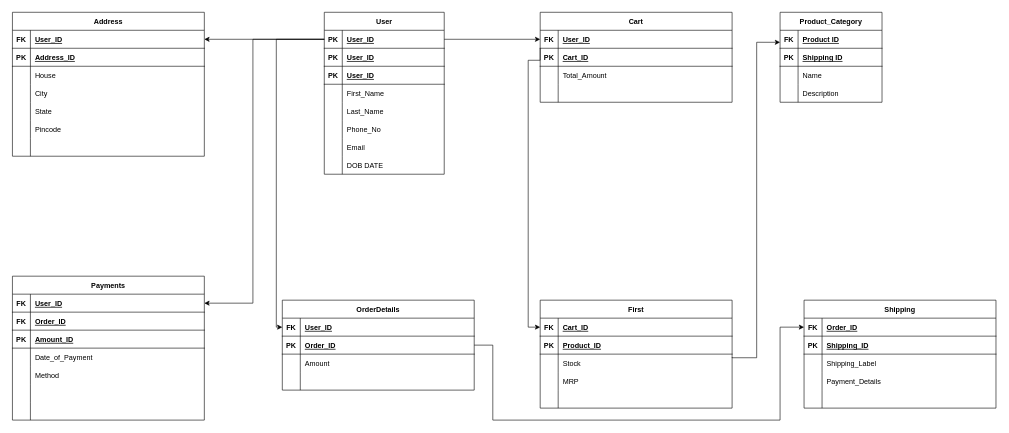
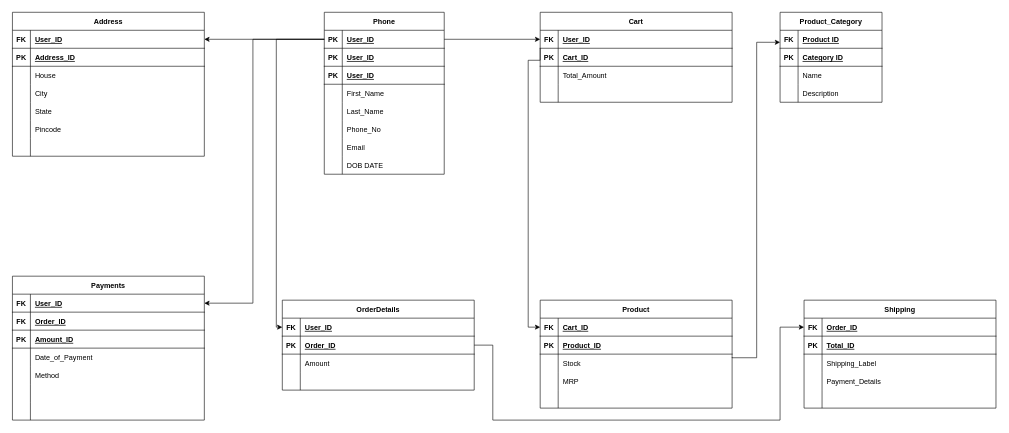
(384, 22) -> (384, 22)
(822, 58) -> (824, 58)
(636, 310) -> (636, 310)
(847, 346) -> (842, 346)
